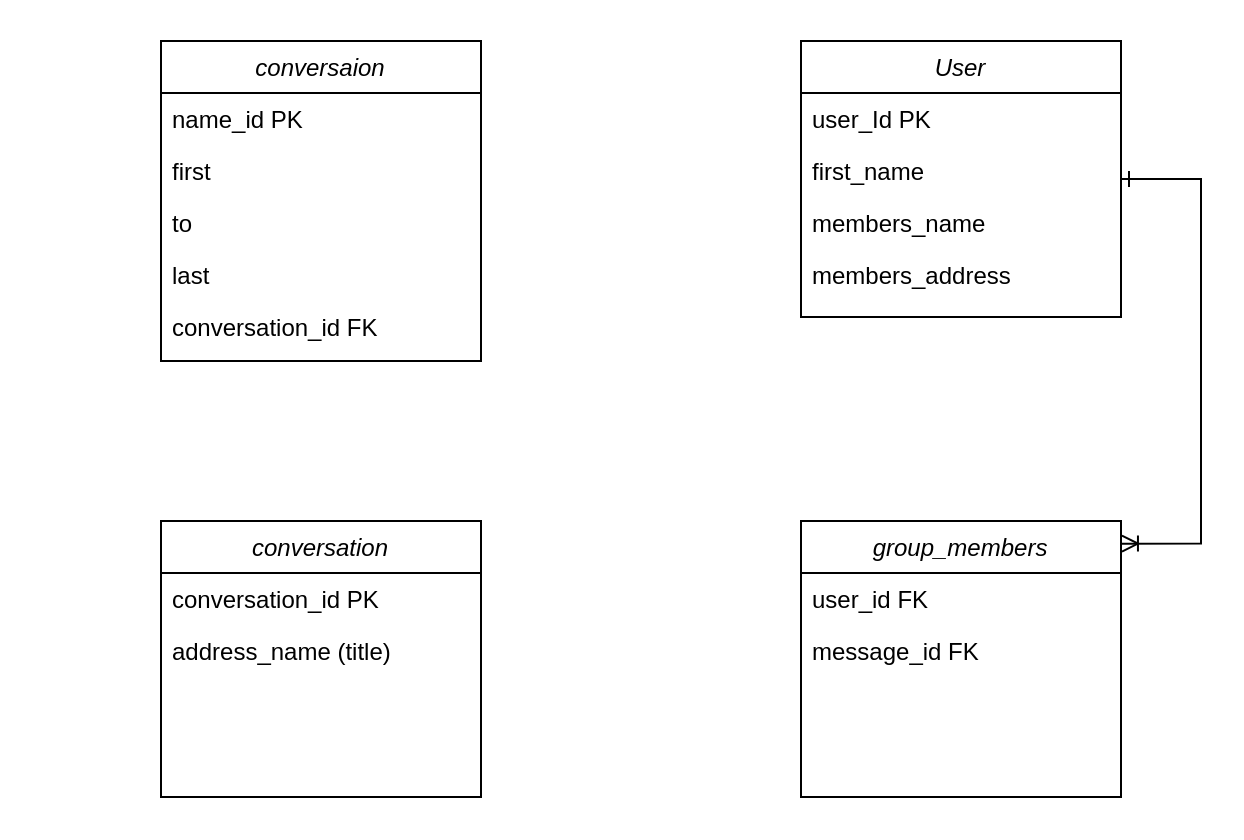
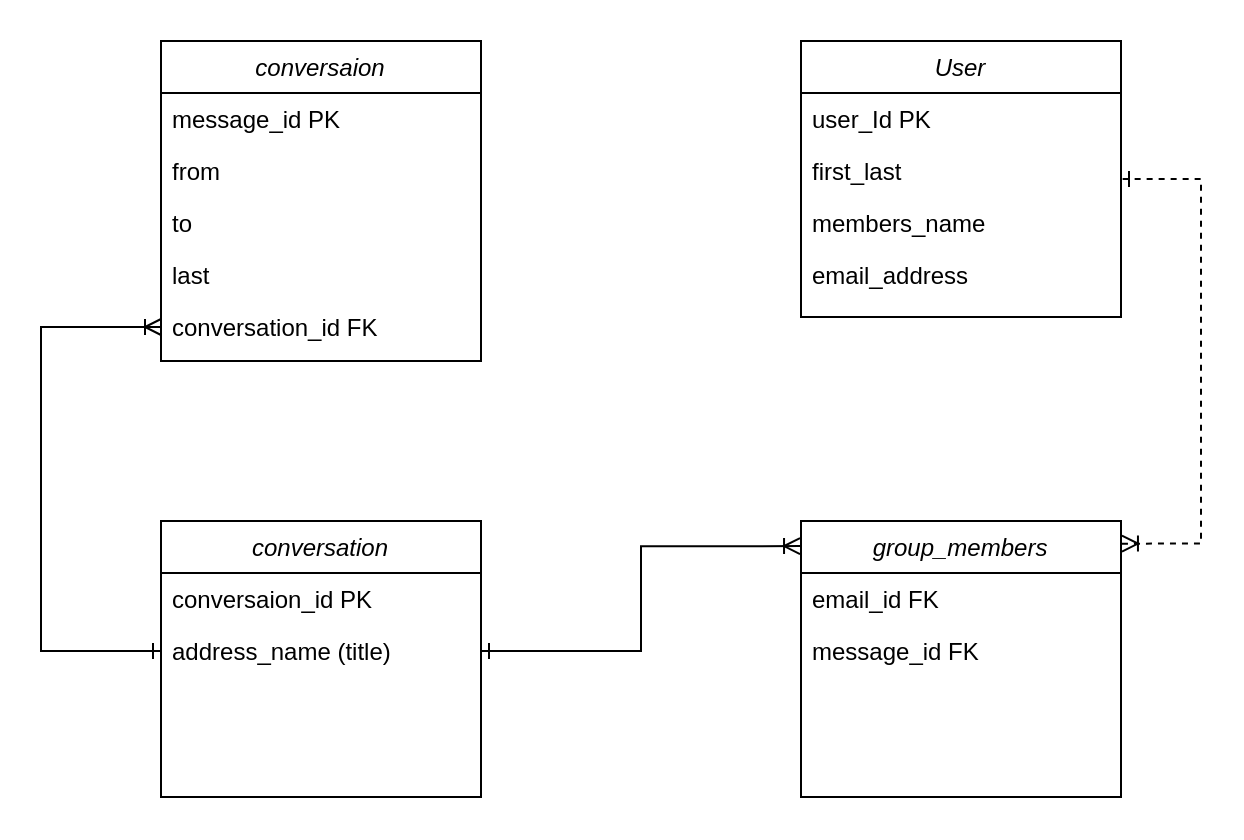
(233, 120) -> (253, 120)
(202, 172) -> (199, 172)
(876, 172) -> (873, 172)
(913, 276) -> (893, 276)
(1201, 360) -> (1201, 360)
none -> (41, 489)
none -> (641, 598)
(284, 600) -> (277, 600)
(873, 600) -> (873, 600)
